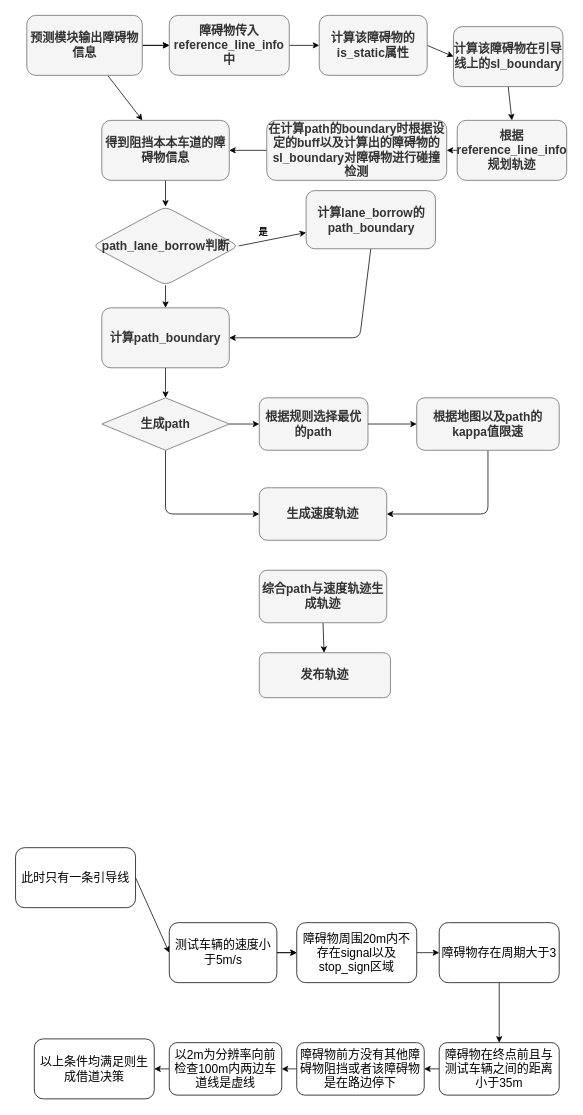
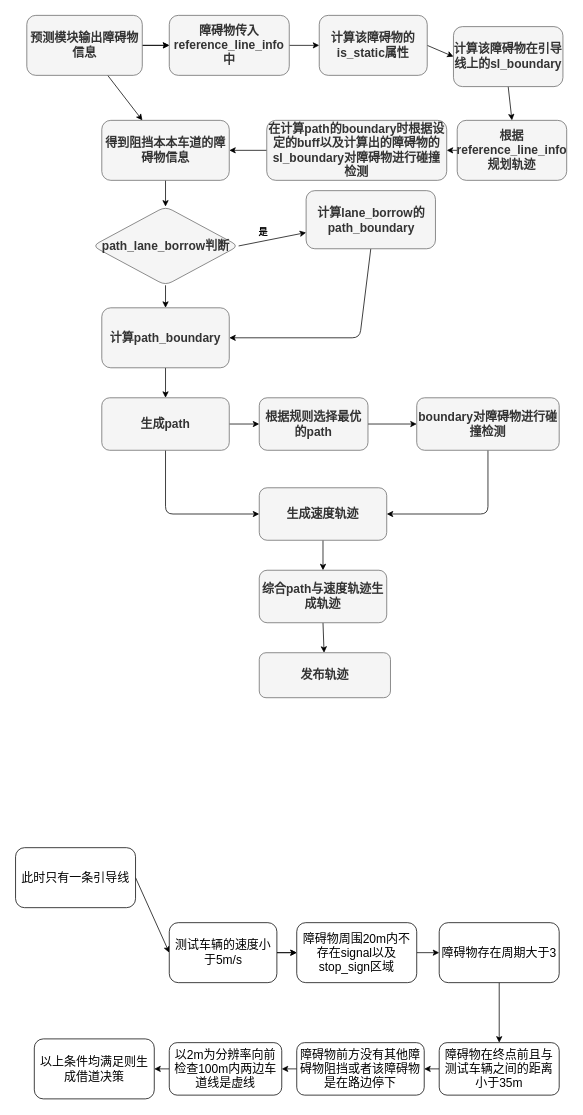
(165, 424) -> (165, 424)
(488, 424) -> (488, 424)
none -> (323, 564)
